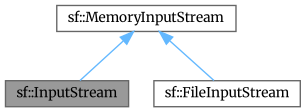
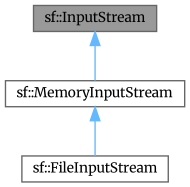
(102, 61) -> (95, 63)
